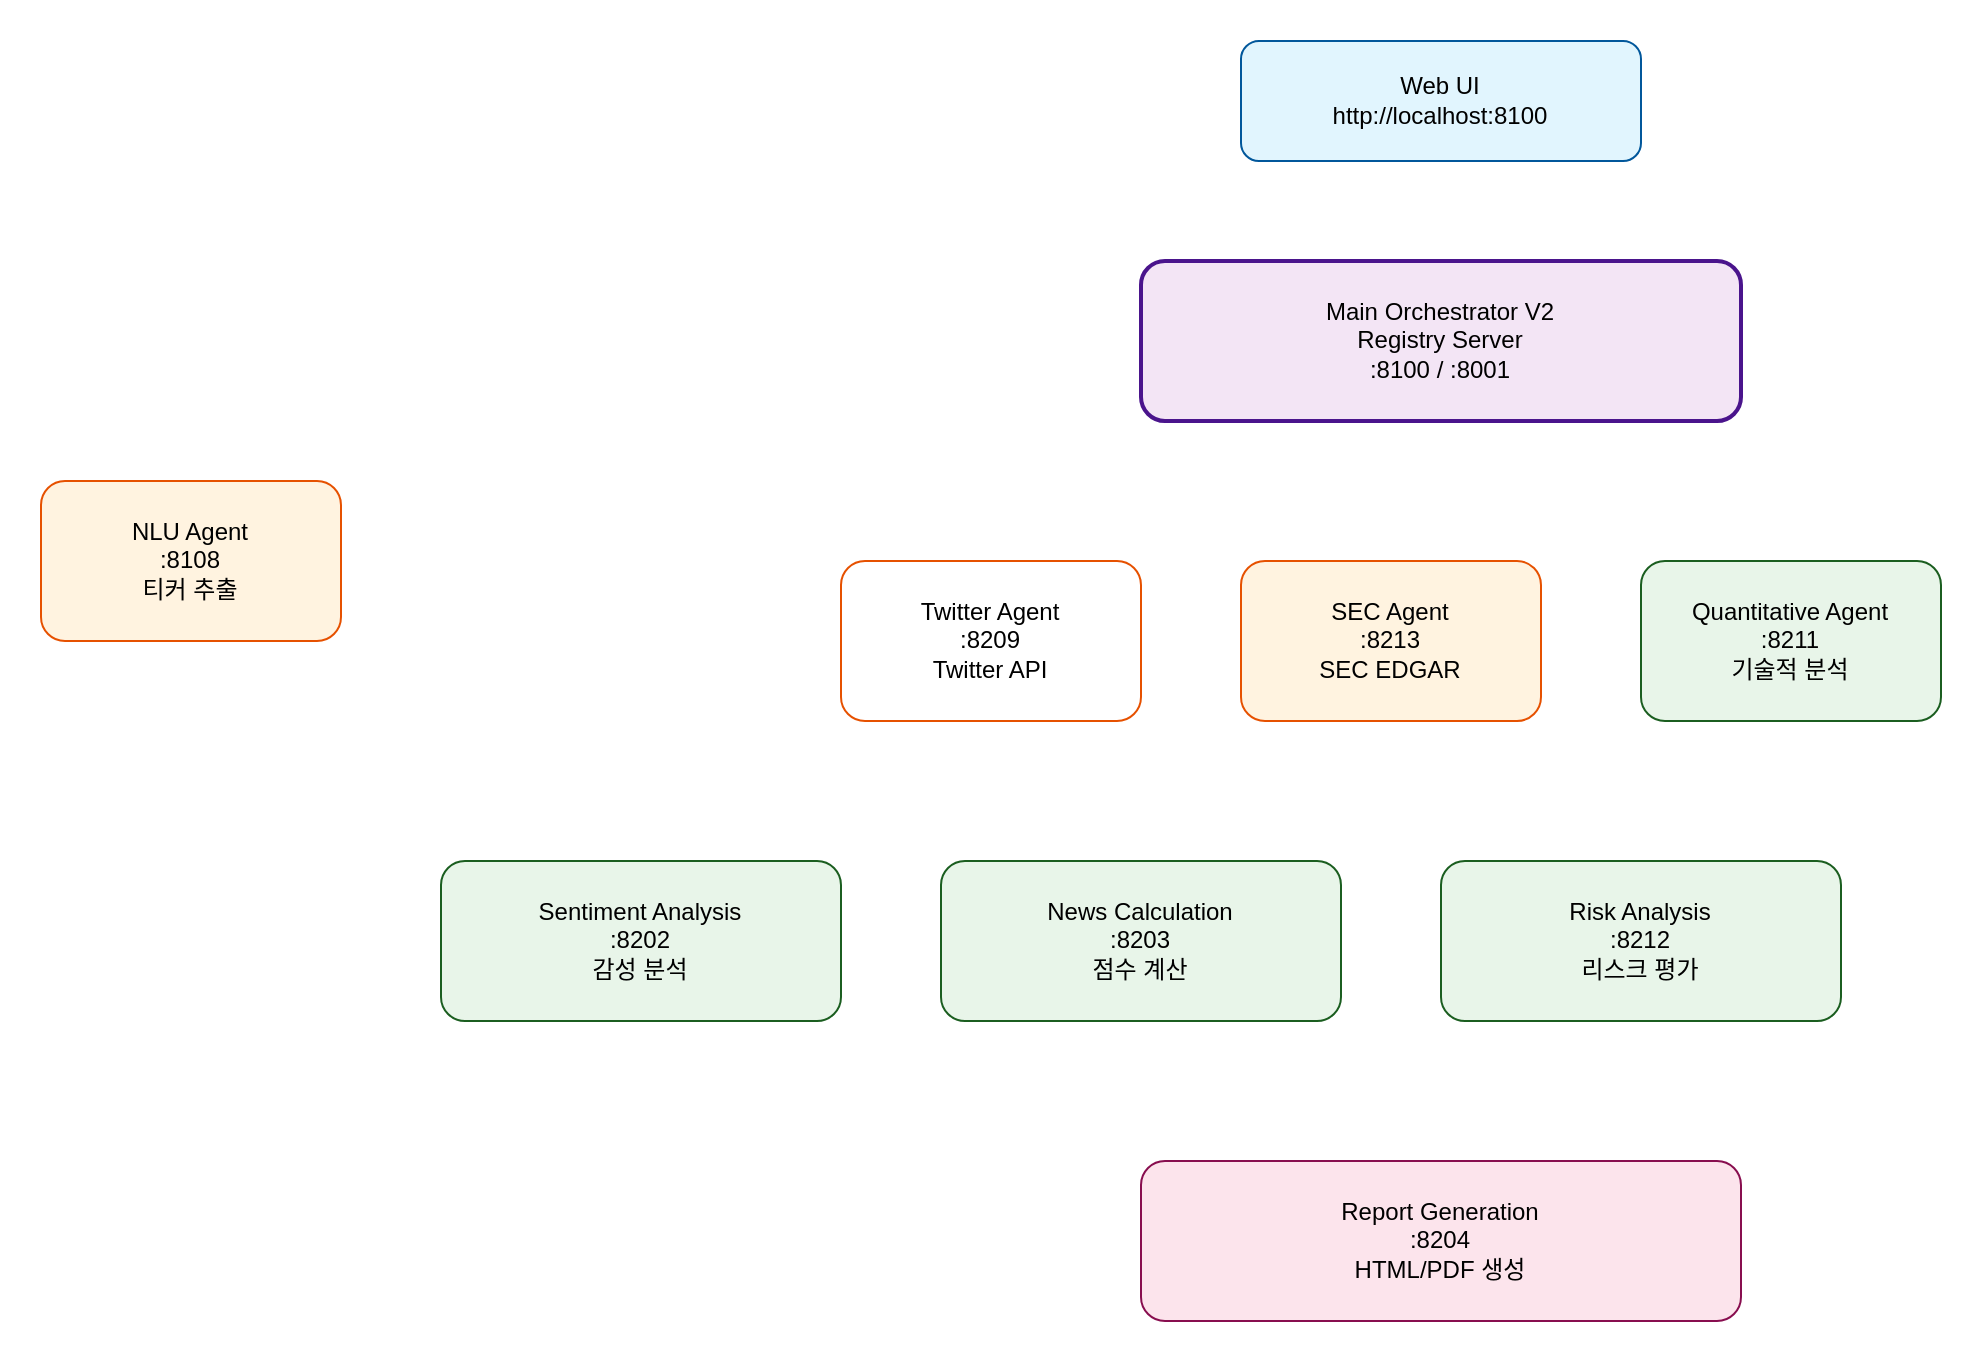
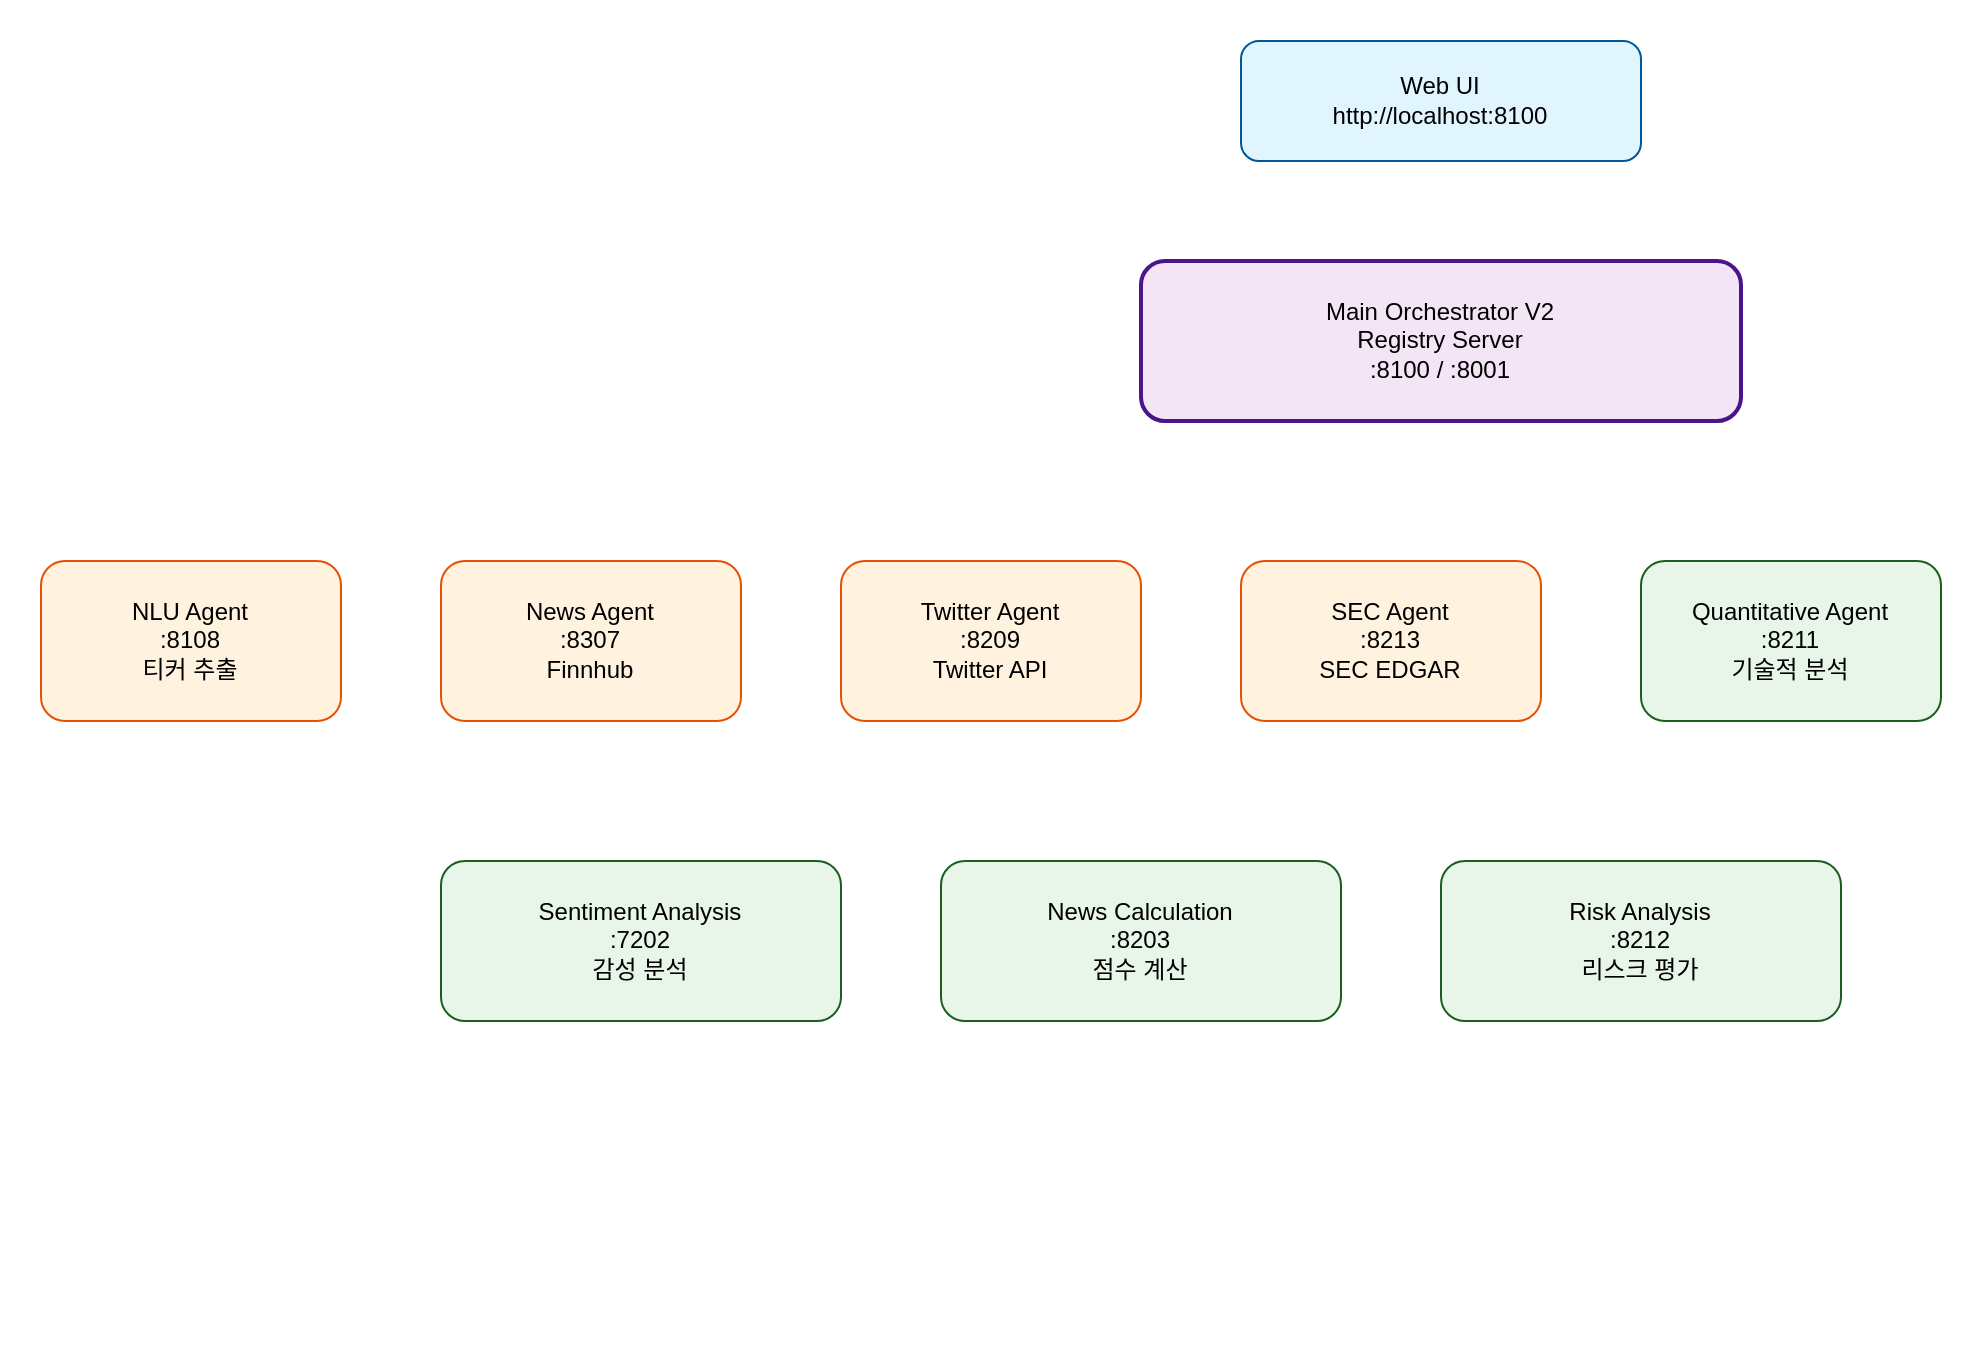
(191, 561) -> (191, 641)
none -> (591, 641)
(991, 641) -> (991, 641)
(641, 941) -> (641, 941)
(1441, 1241) -> none
